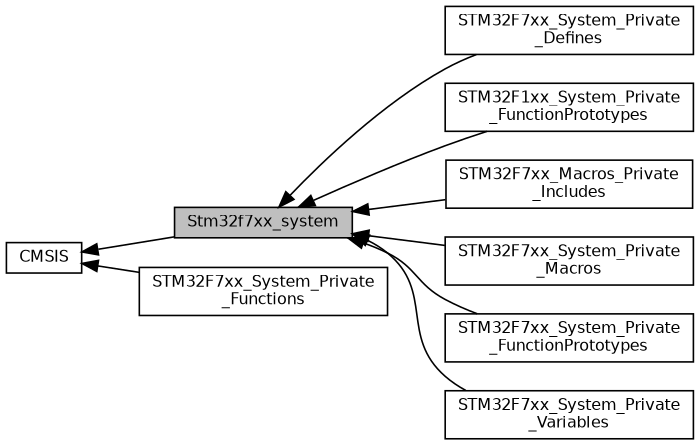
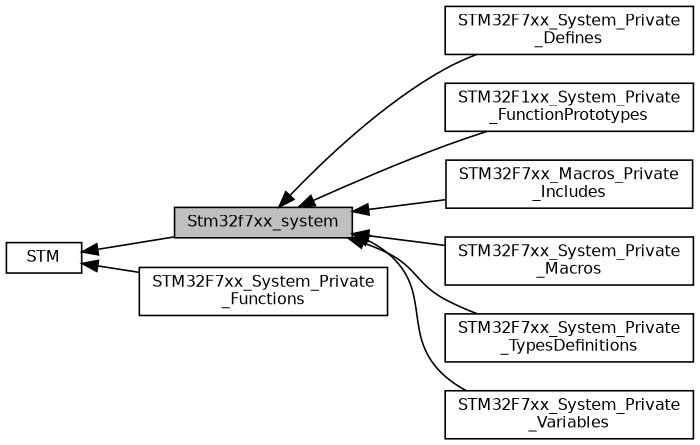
(44, 258) -> (44, 258)
(569, 338) -> (569, 338)
